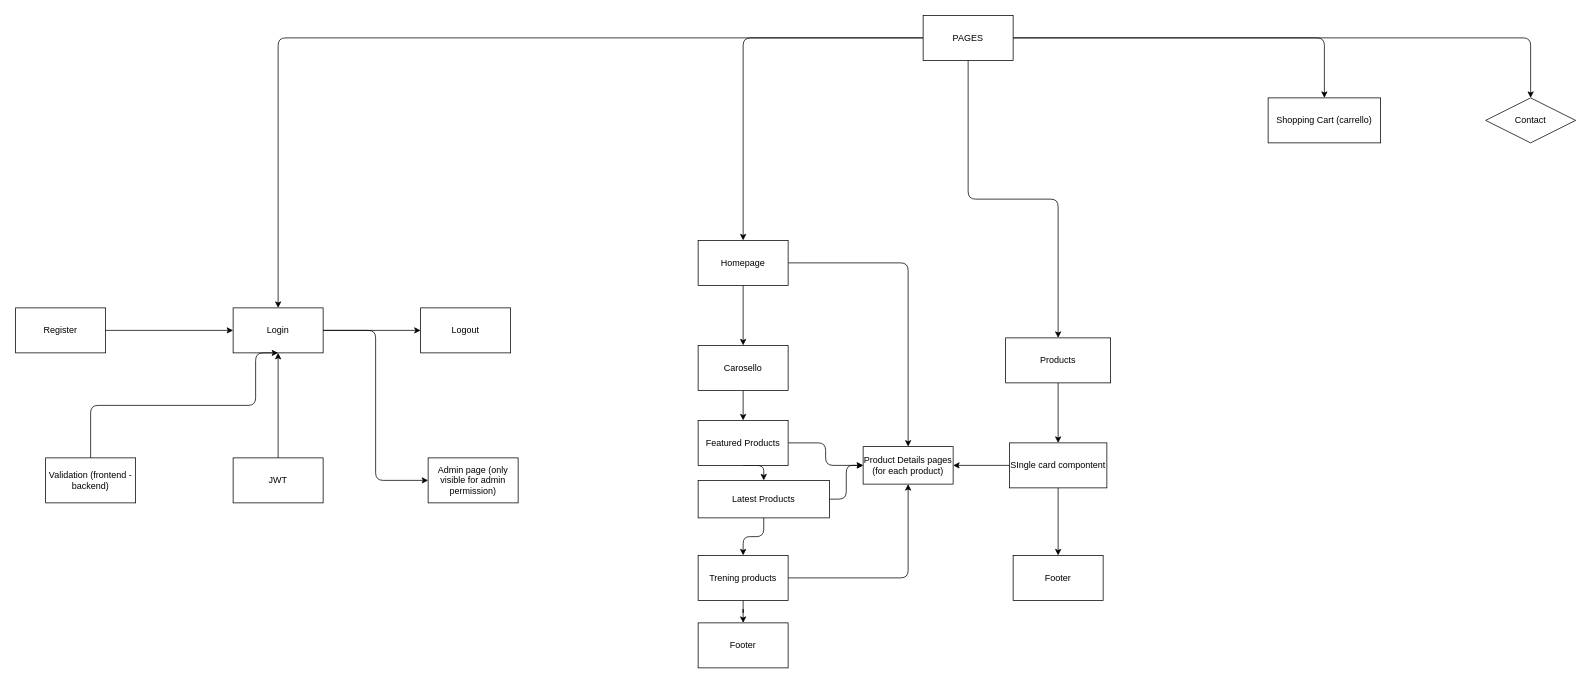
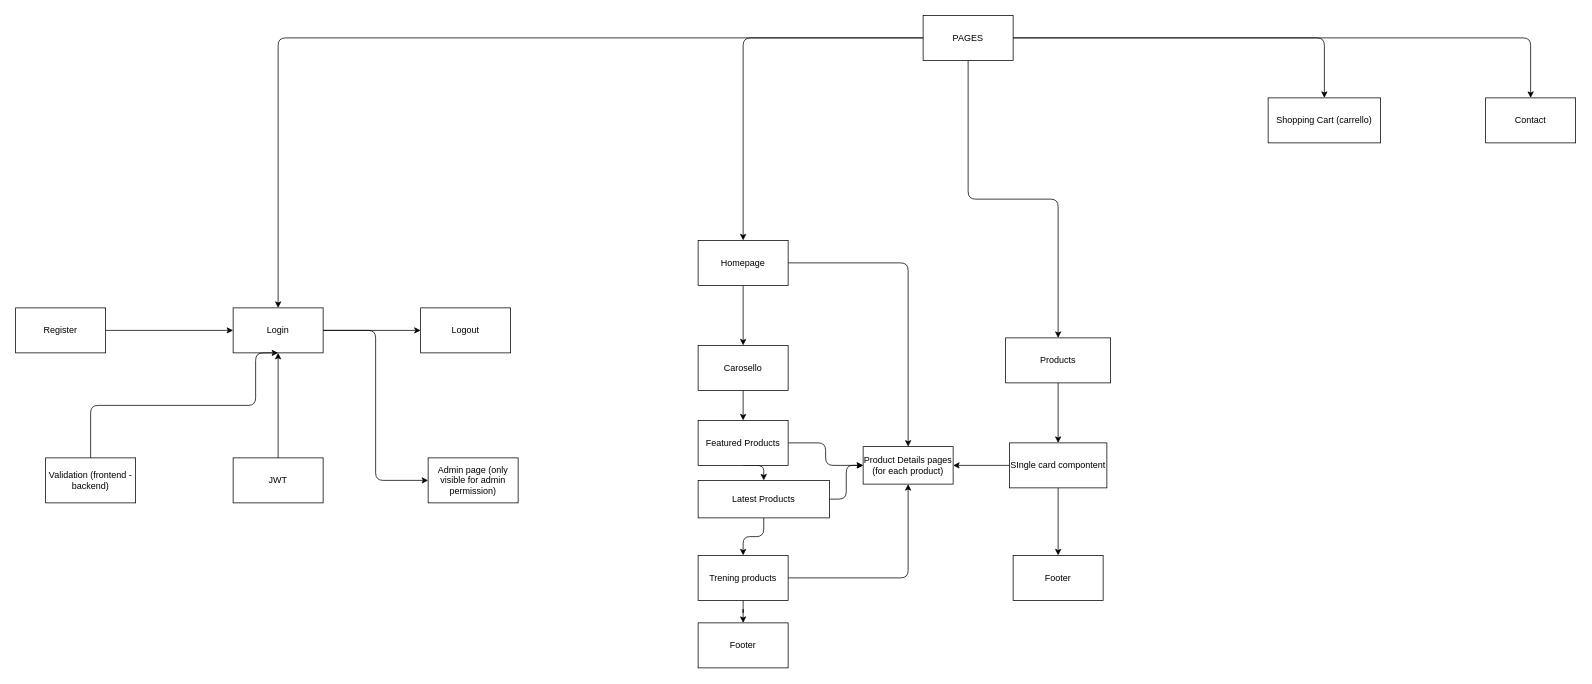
(1530, 120) -> (1530, 120)
